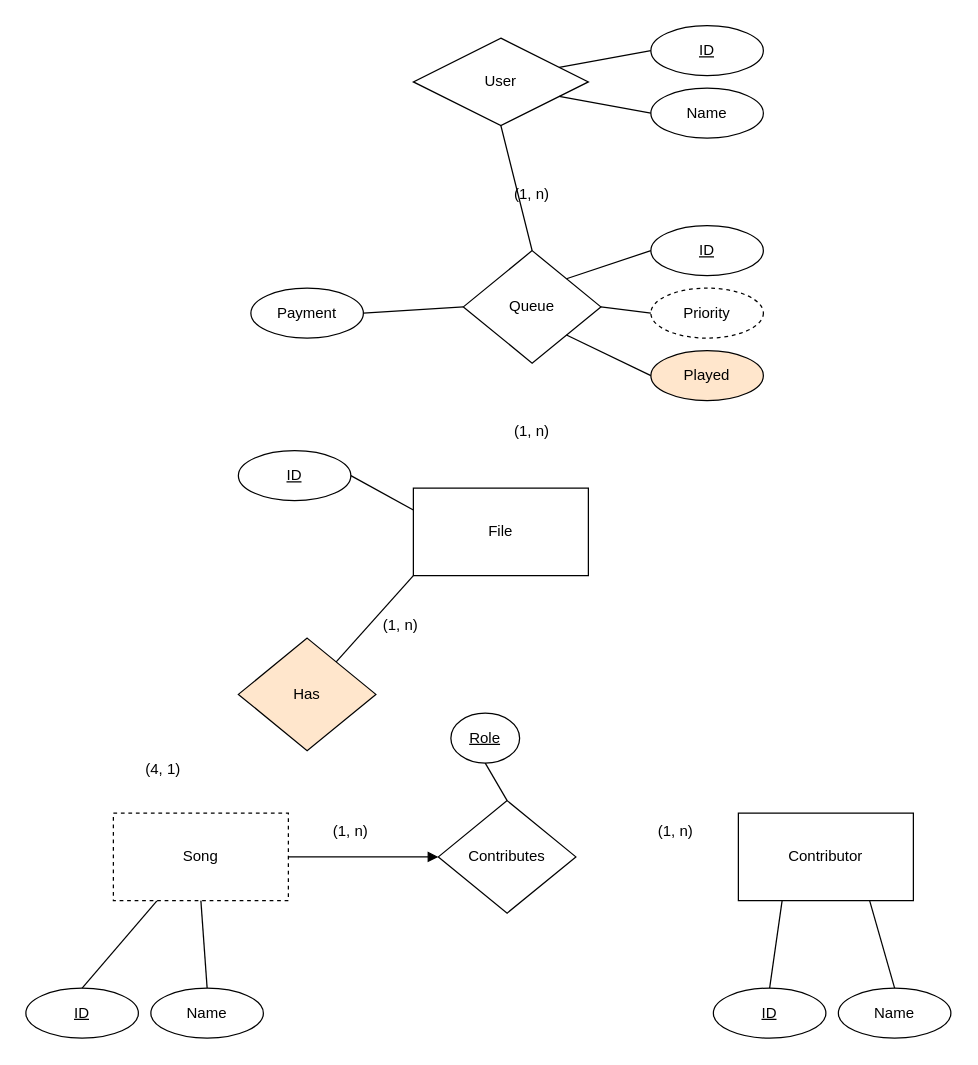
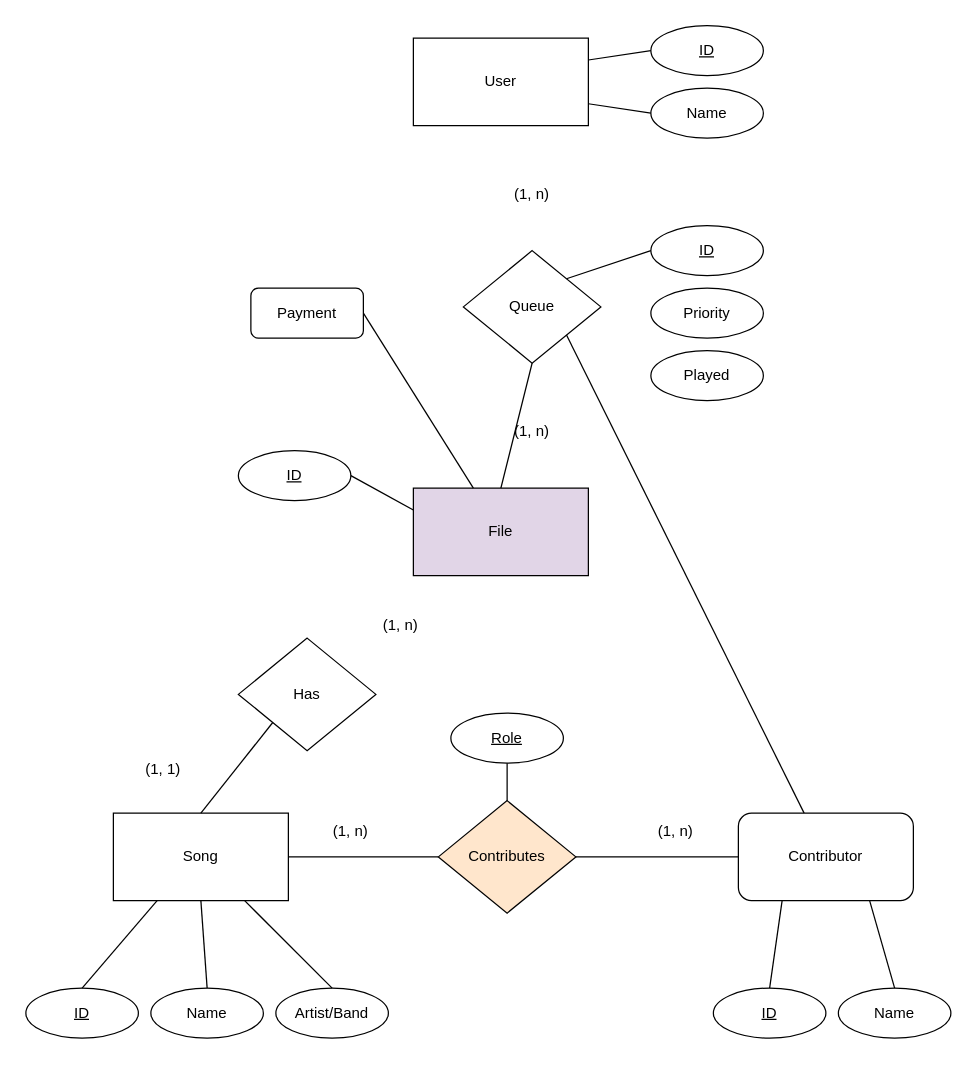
(501, 82) -> (501, 82)
(516, 188) -> none
(413, 310) -> (418, 401)
(626, 310) -> none
(307, 313) -> (307, 313)
(707, 313) -> (707, 313)
(608, 355) -> (685, 574)
(707, 376) -> (707, 376)
none -> (516, 426)
(501, 532) -> (501, 532)
(375, 618) -> none
(307, 694) -> (307, 694)
(485, 738) -> (507, 738)
none -> (237, 767)
(163, 769) -> (163, 769)
(201, 857) -> (201, 857)
(427, 857) -> (431, 857)
(507, 857) -> (507, 857)
none -> (657, 857)
(826, 857) -> (826, 857)
none -> (288, 944)
none -> (332, 1013)
